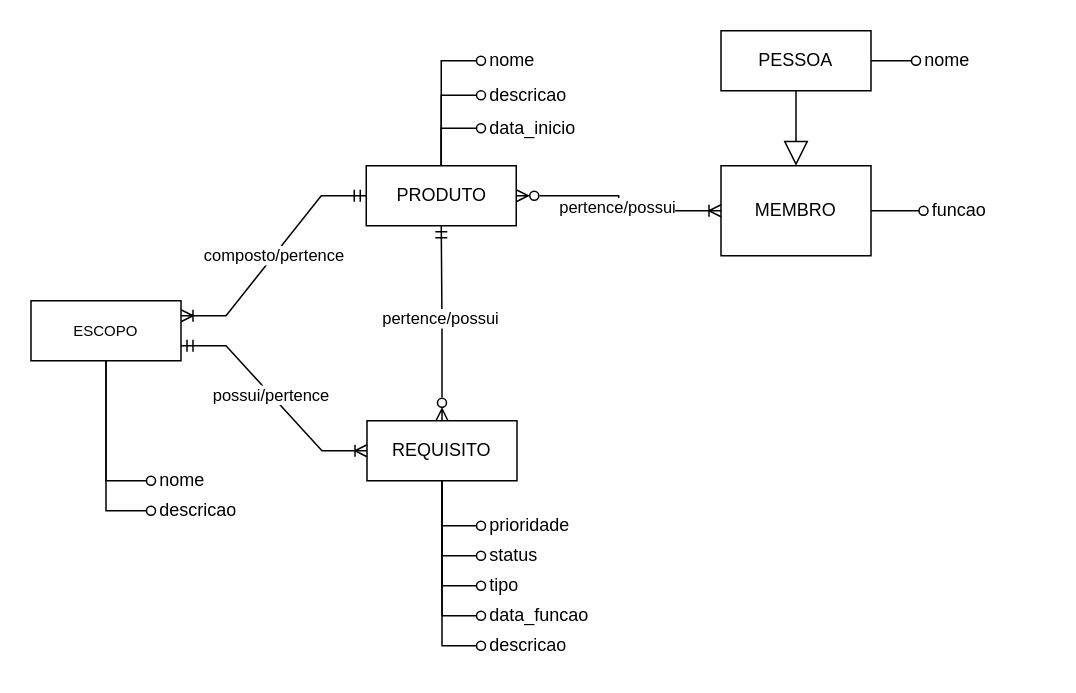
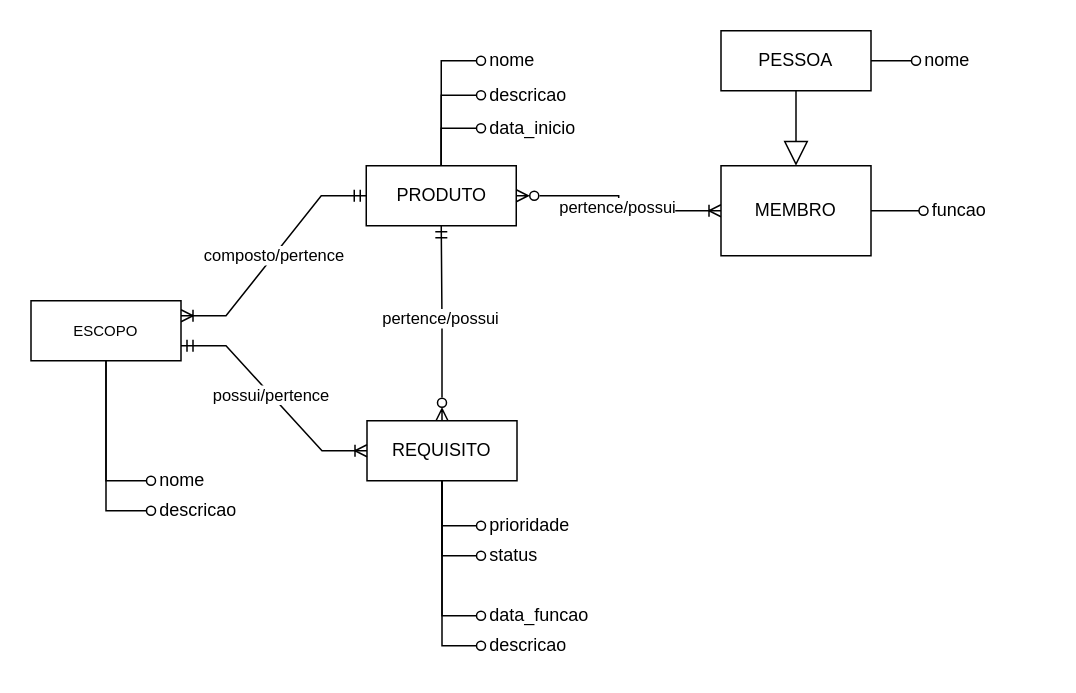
(460, 586) -> none
(541, 586) -> none
